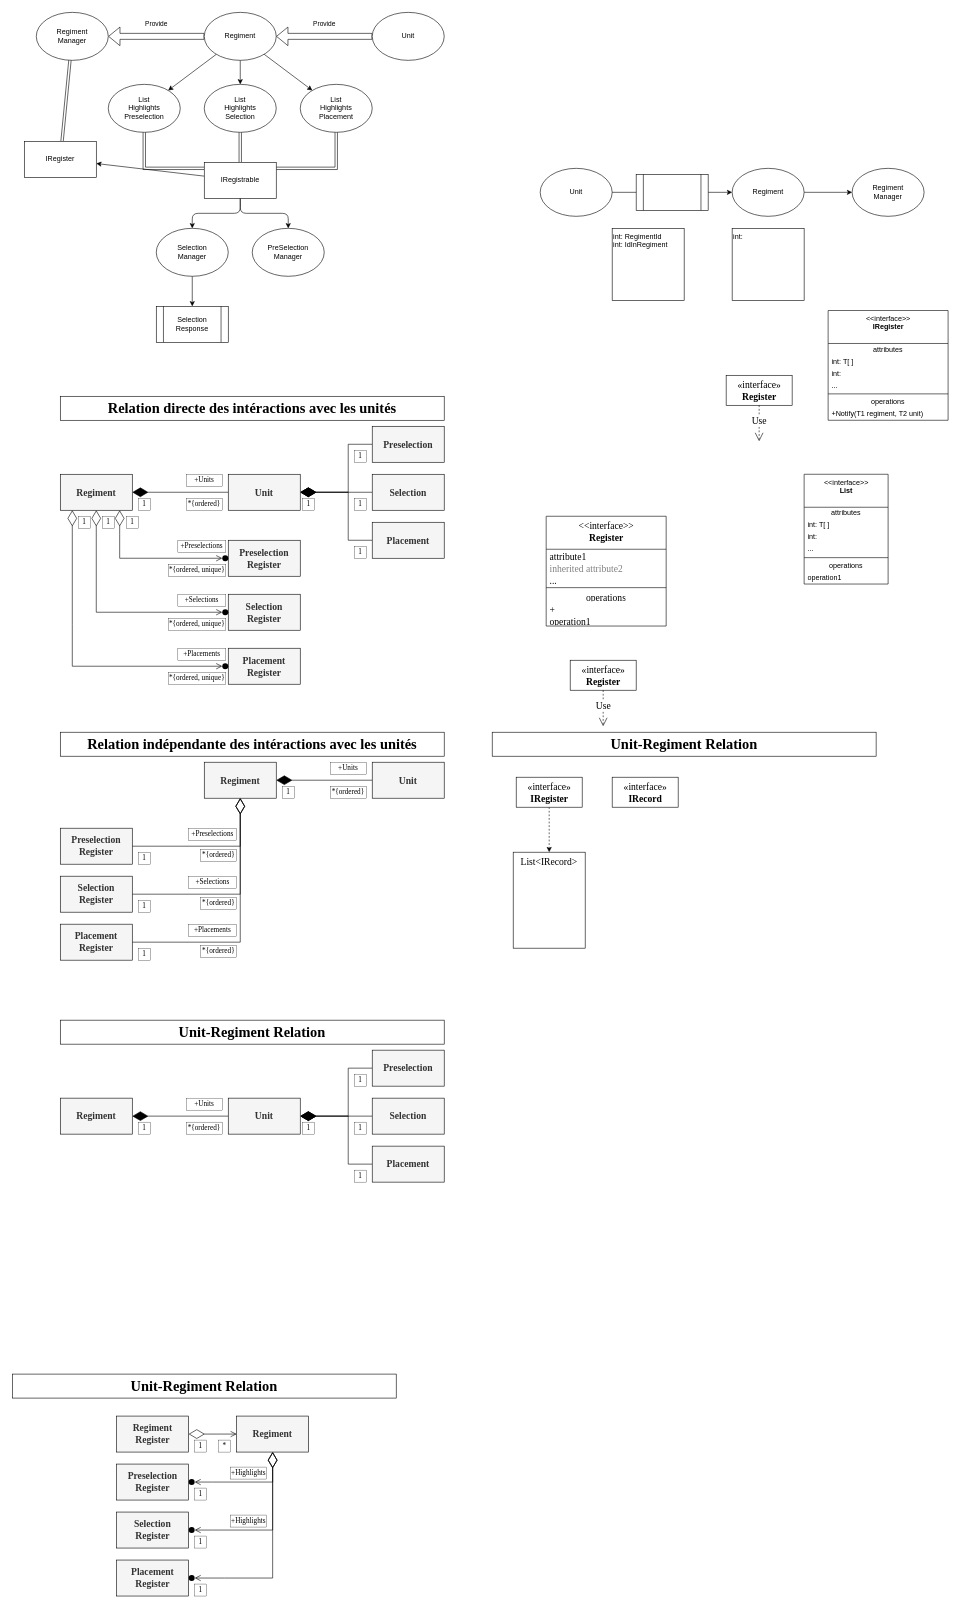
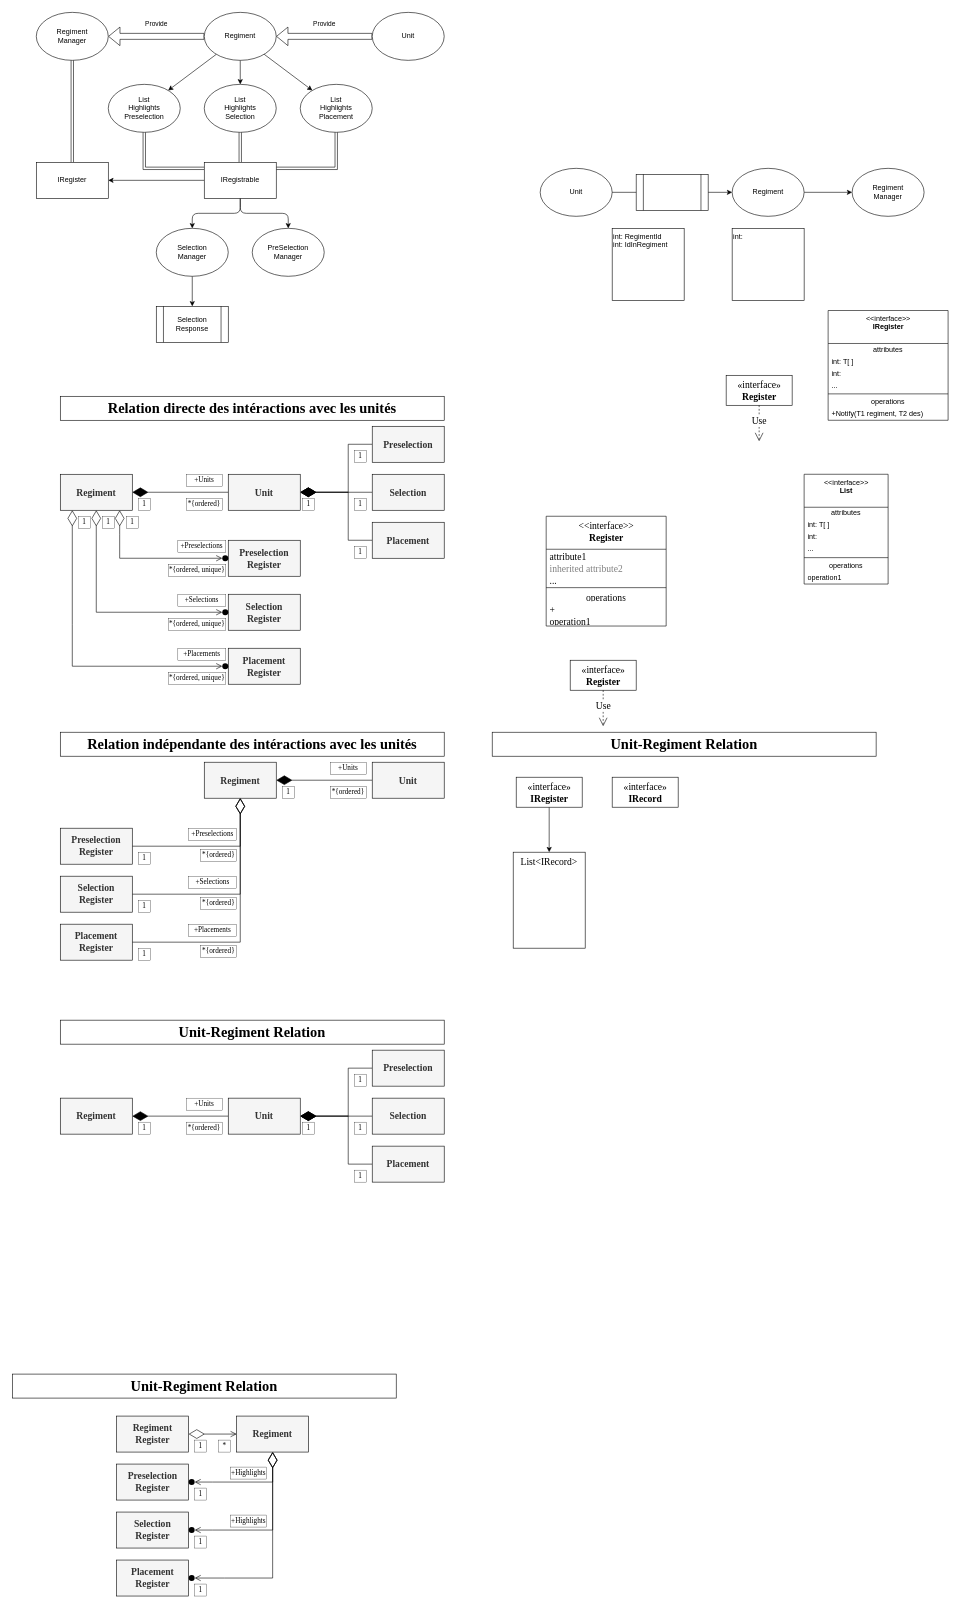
(60, 159) -> (72, 180)
(884, 414) -> (883, 414)
(549, 827) -> (549, 827)
